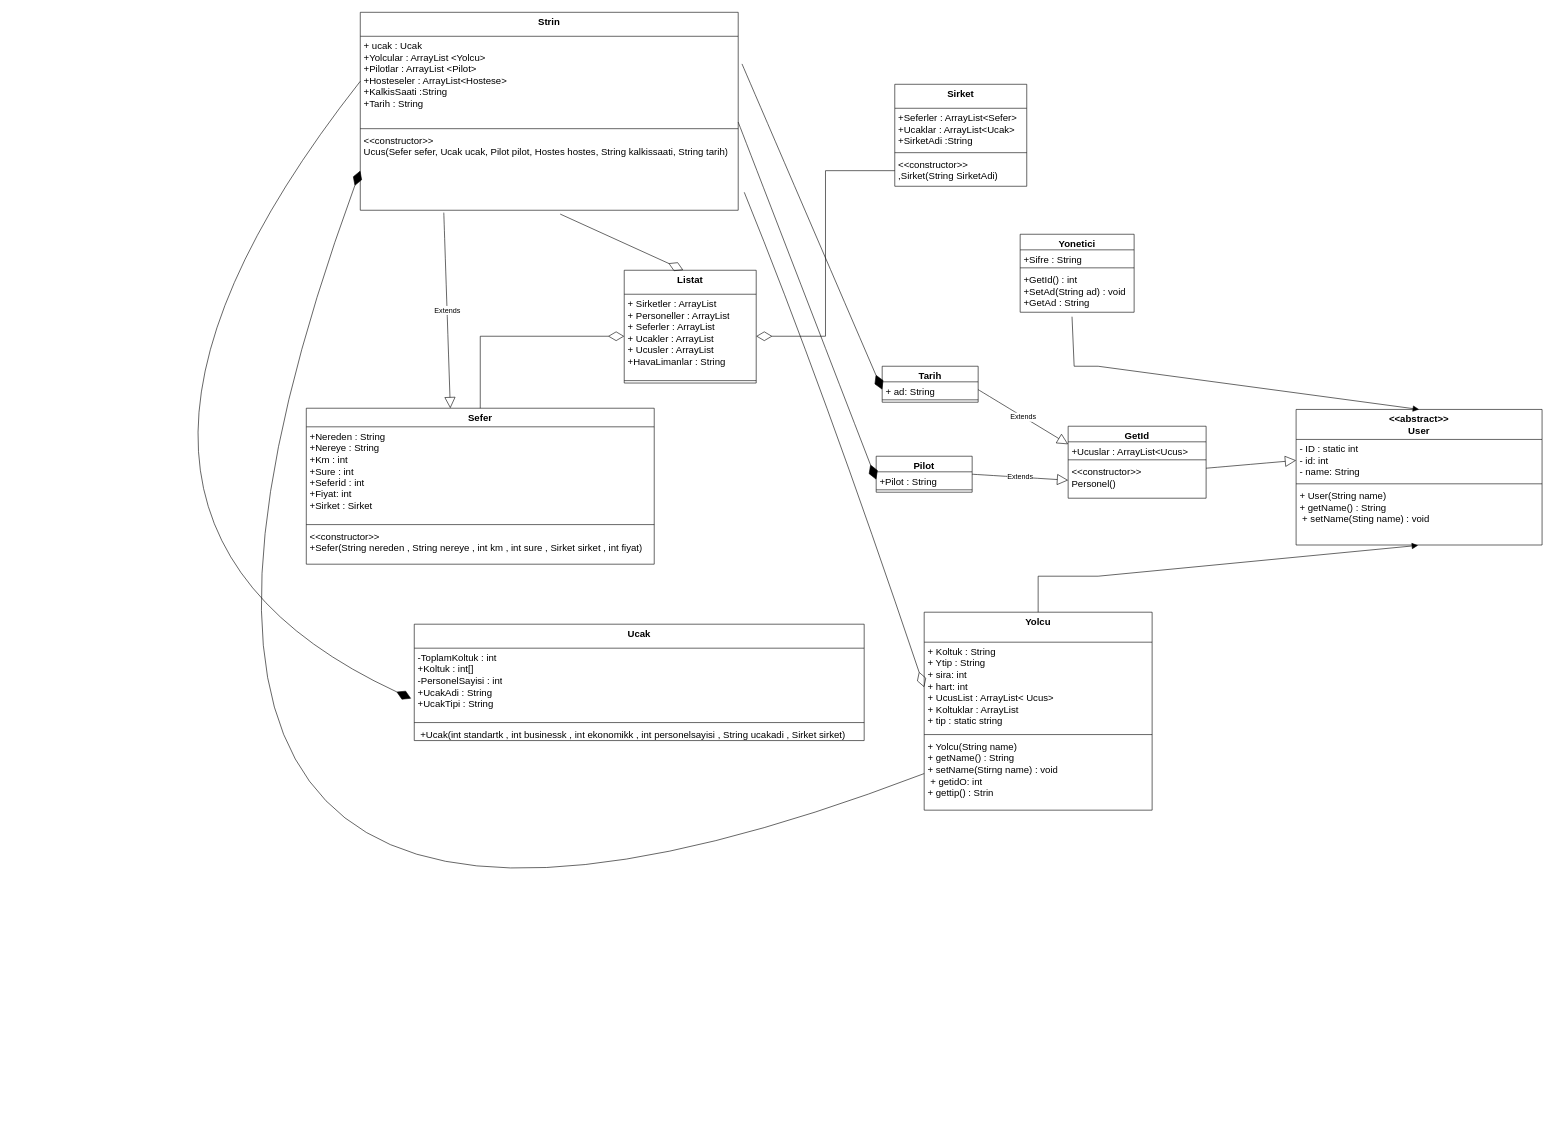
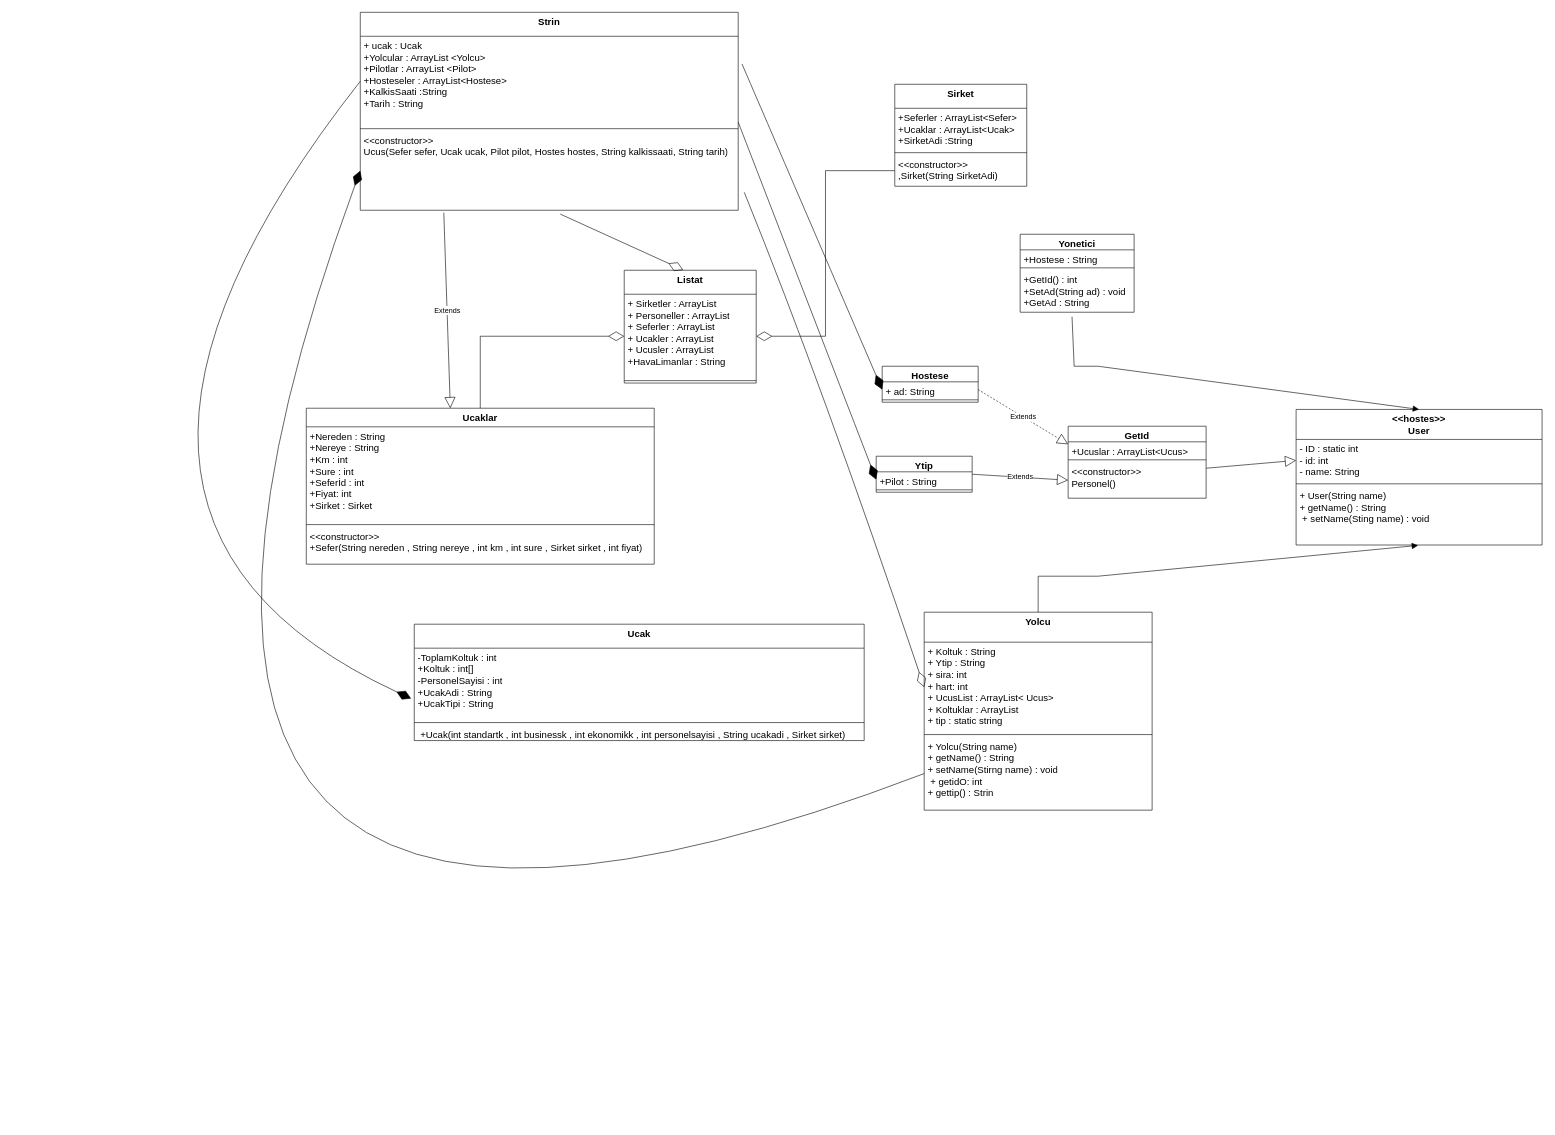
(1058, 260) -> (1065, 260)
(930, 376) -> (930, 376)
(998, 402) -> (998, 402)
(480, 418) -> (480, 418)
(1419, 425) -> (1419, 425)
(924, 466) -> (924, 466)
